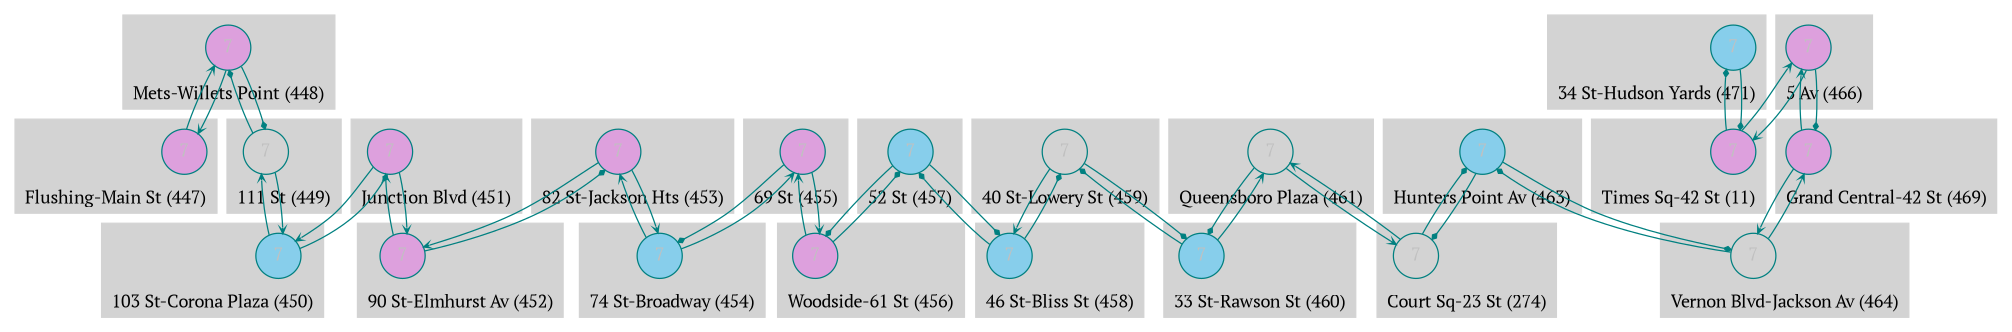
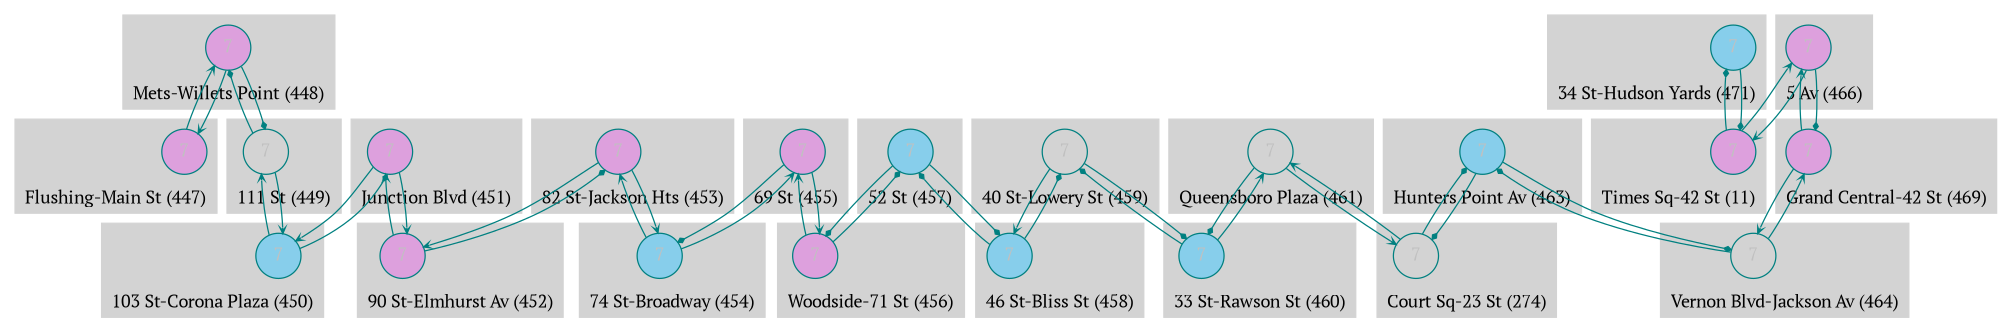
(871, 303) -> (871, 303)
